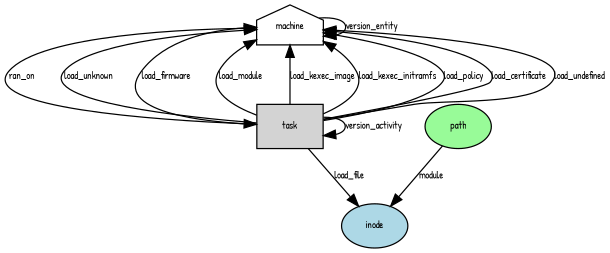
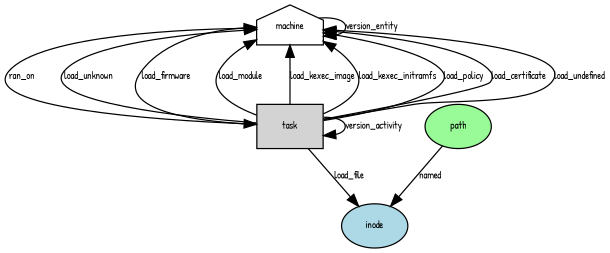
(431, 176) -> (431, 176)
